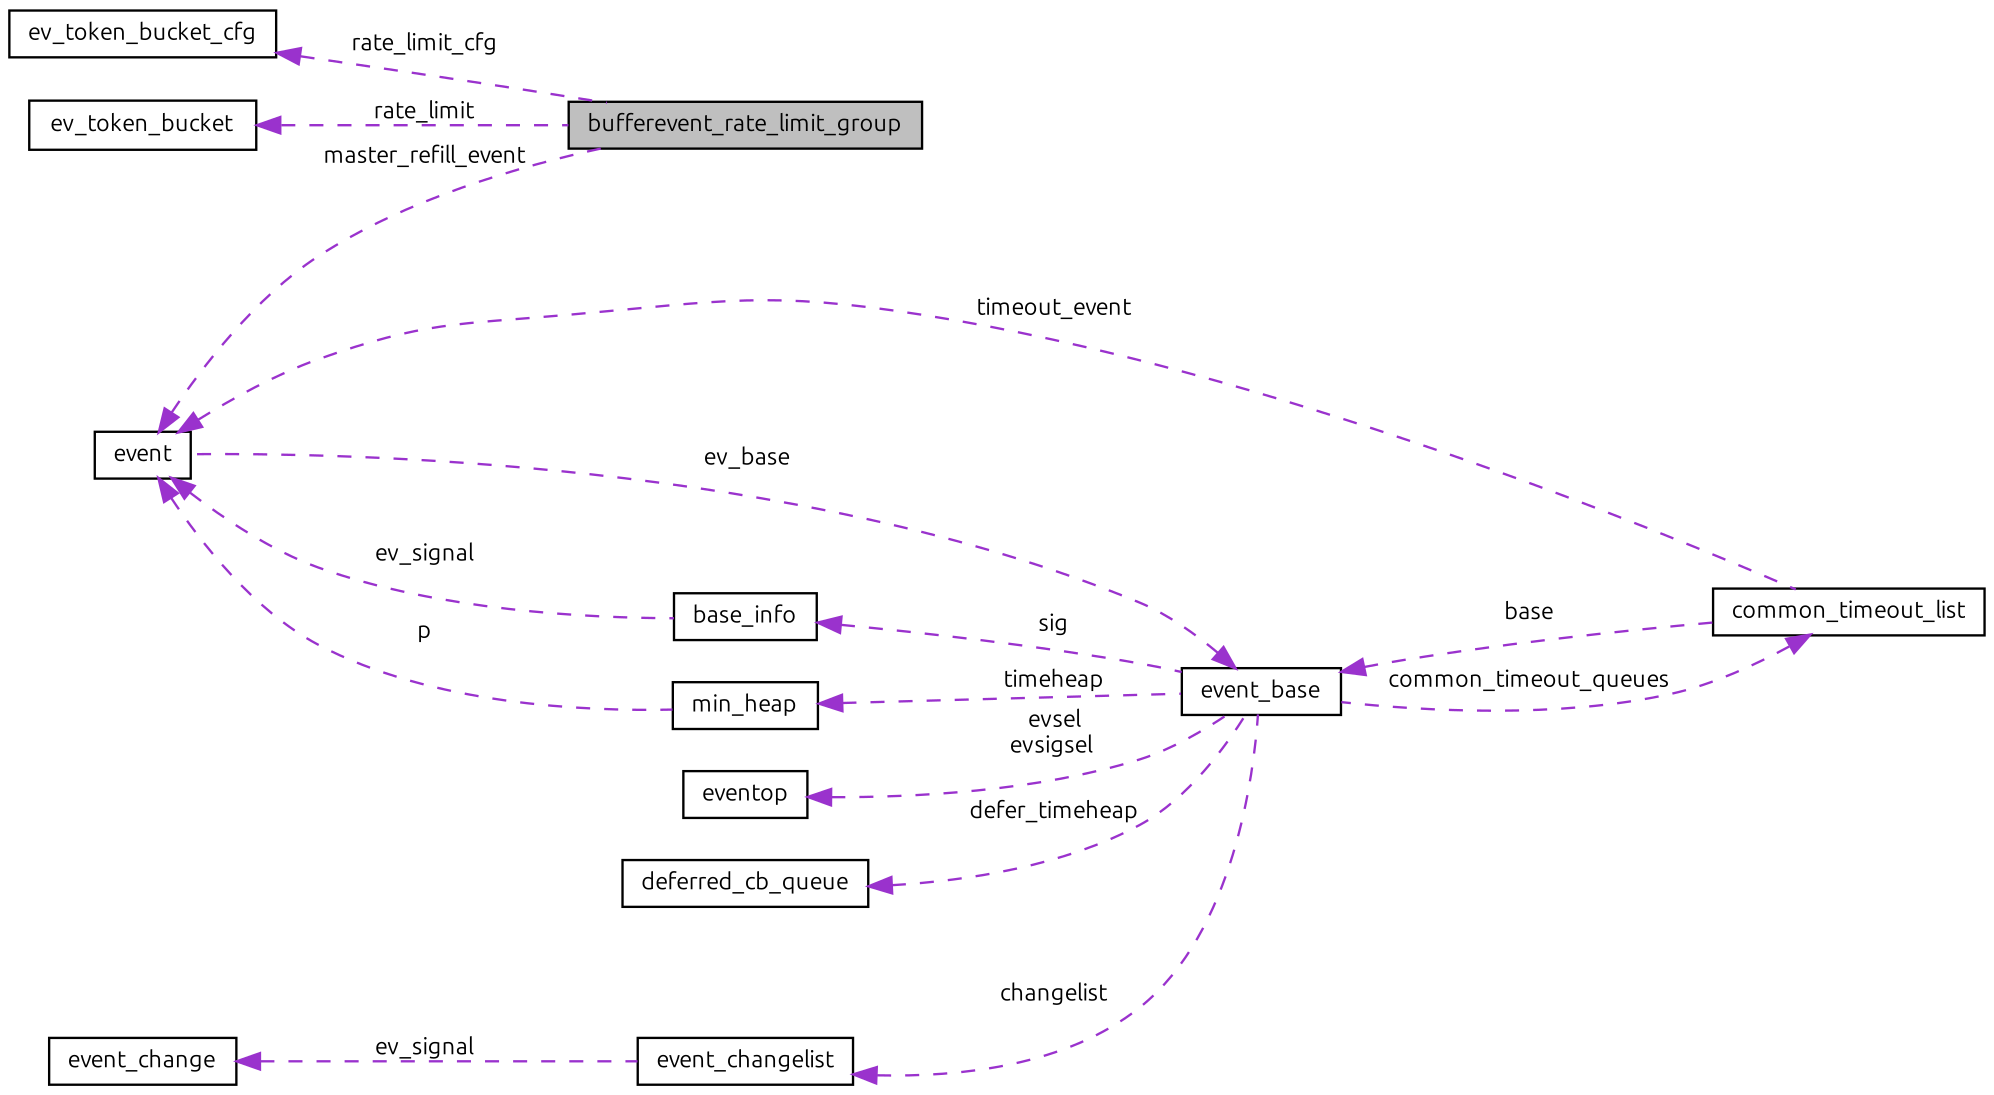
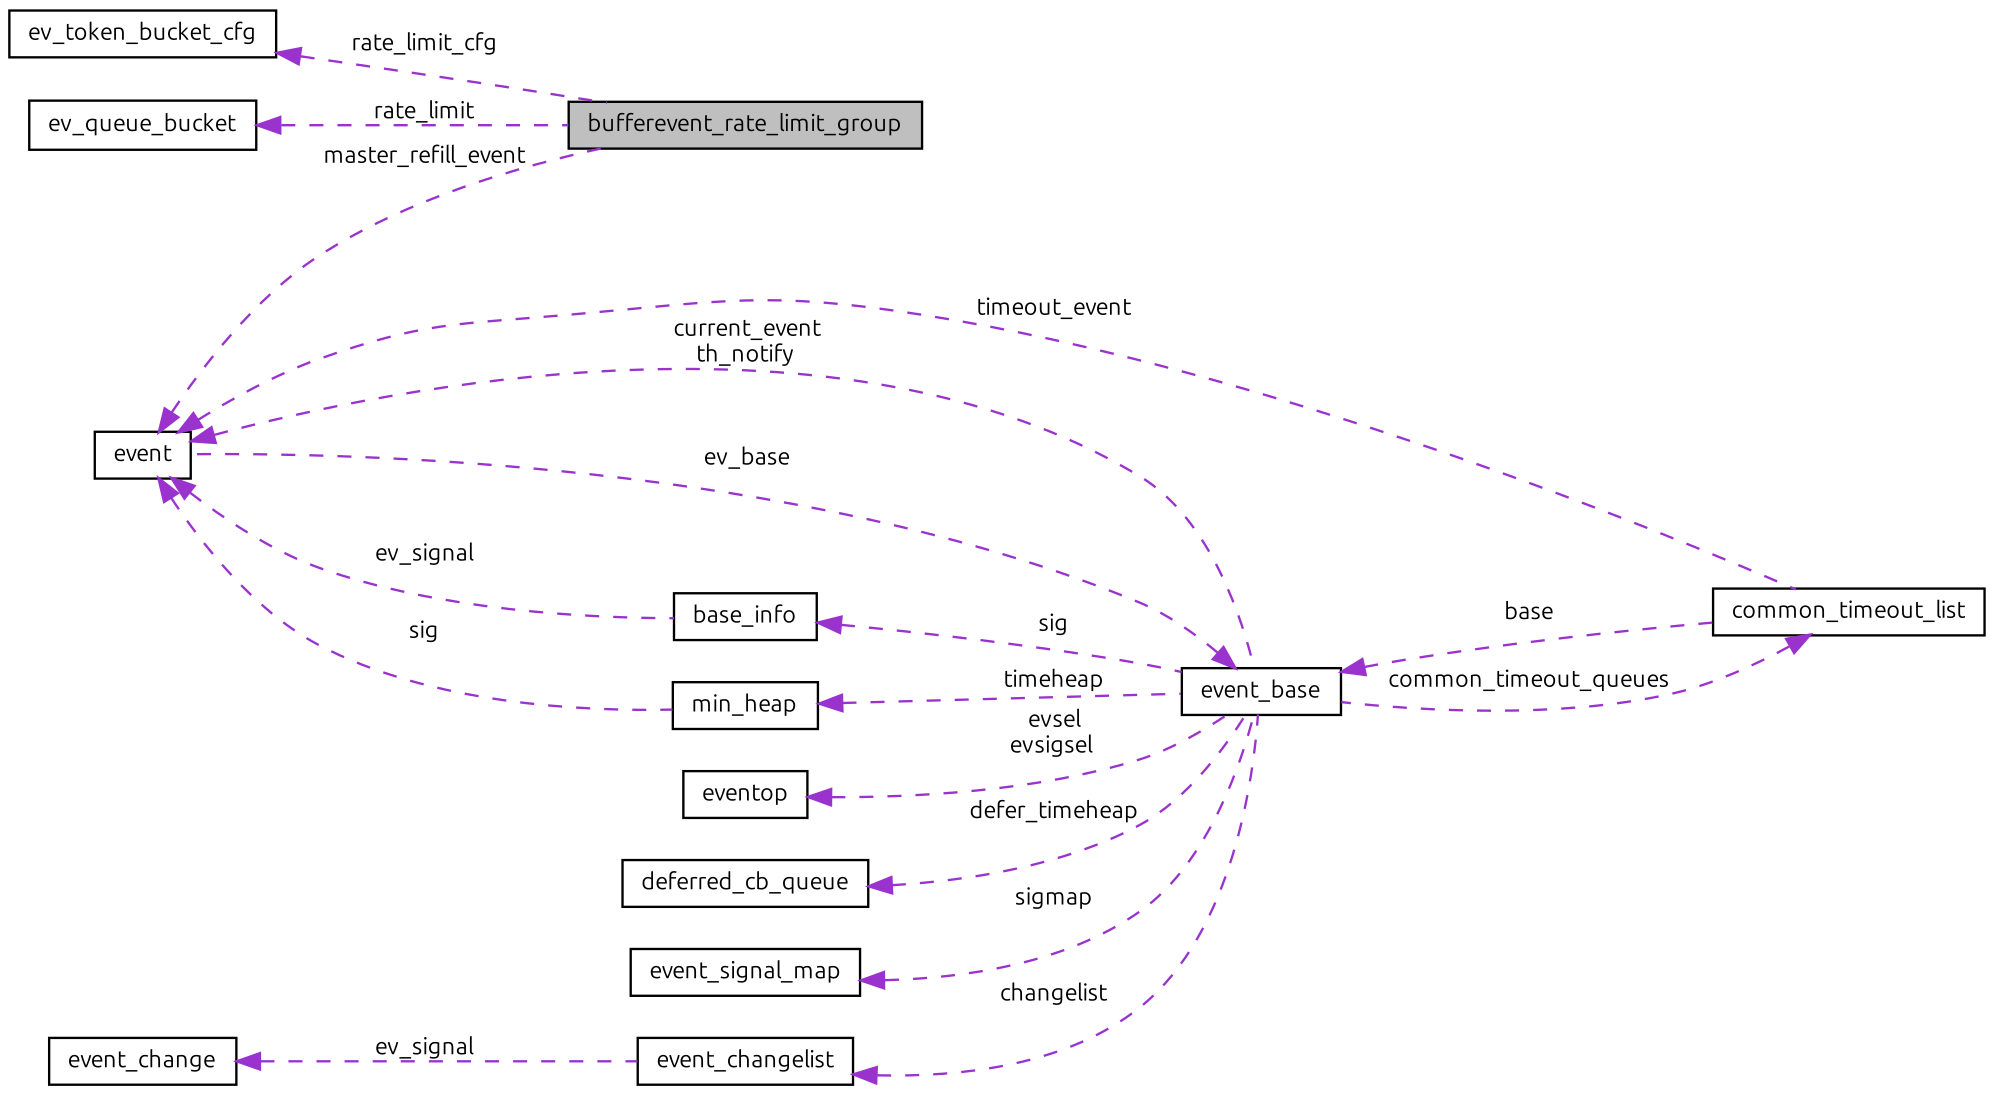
(143, 125) -> (143, 125)
none -> (797, 375)
(422, 632) -> (422, 632)
none -> (745, 972)
